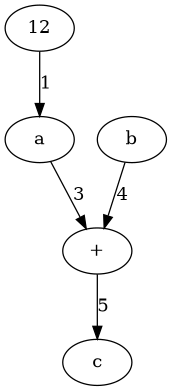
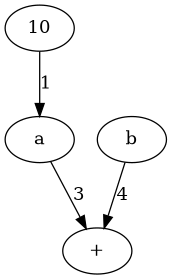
(40, 28) -> (40, 28)
(97, 362) -> none
